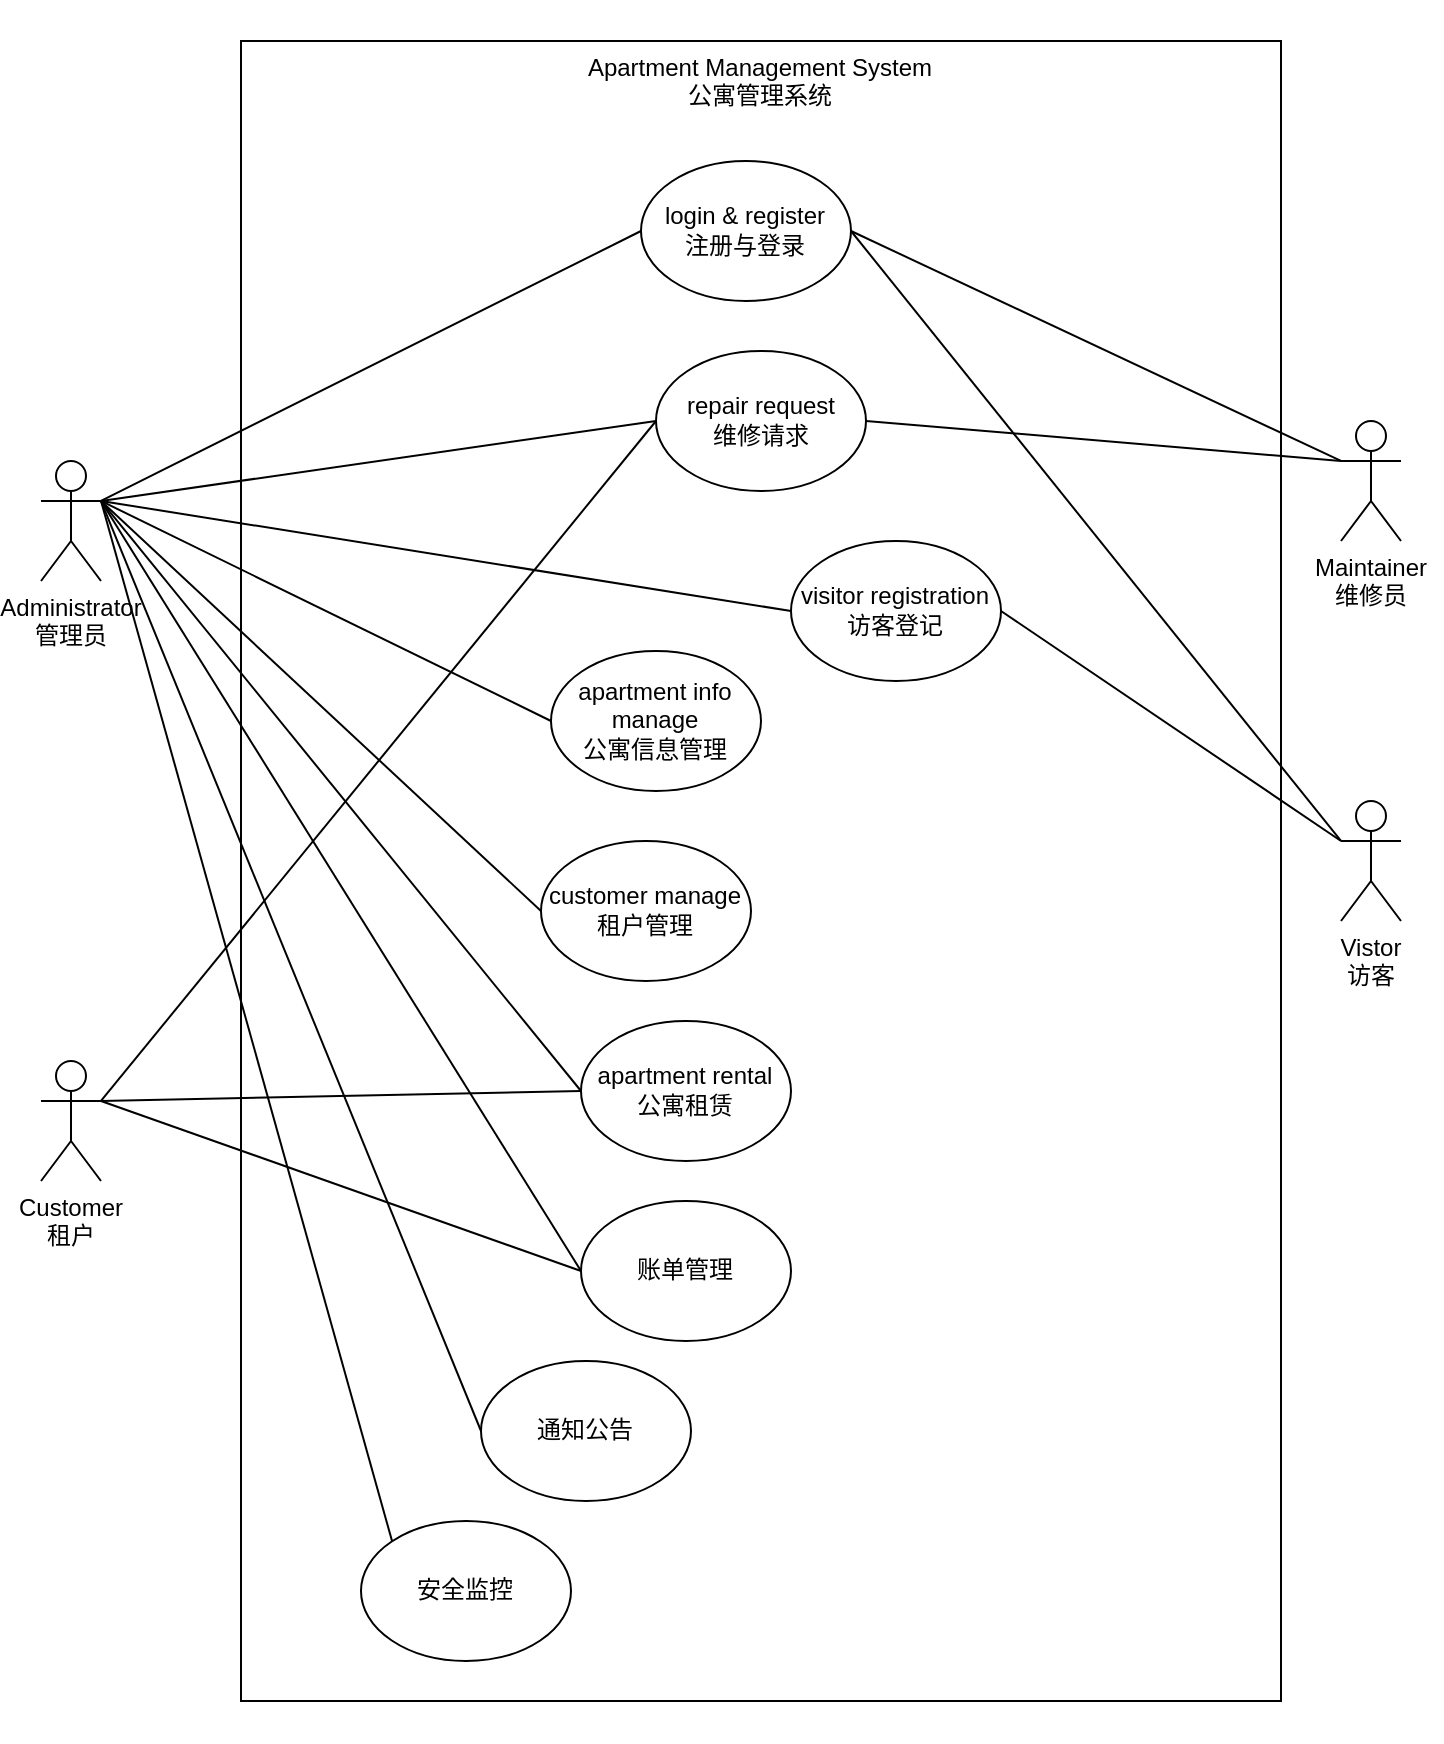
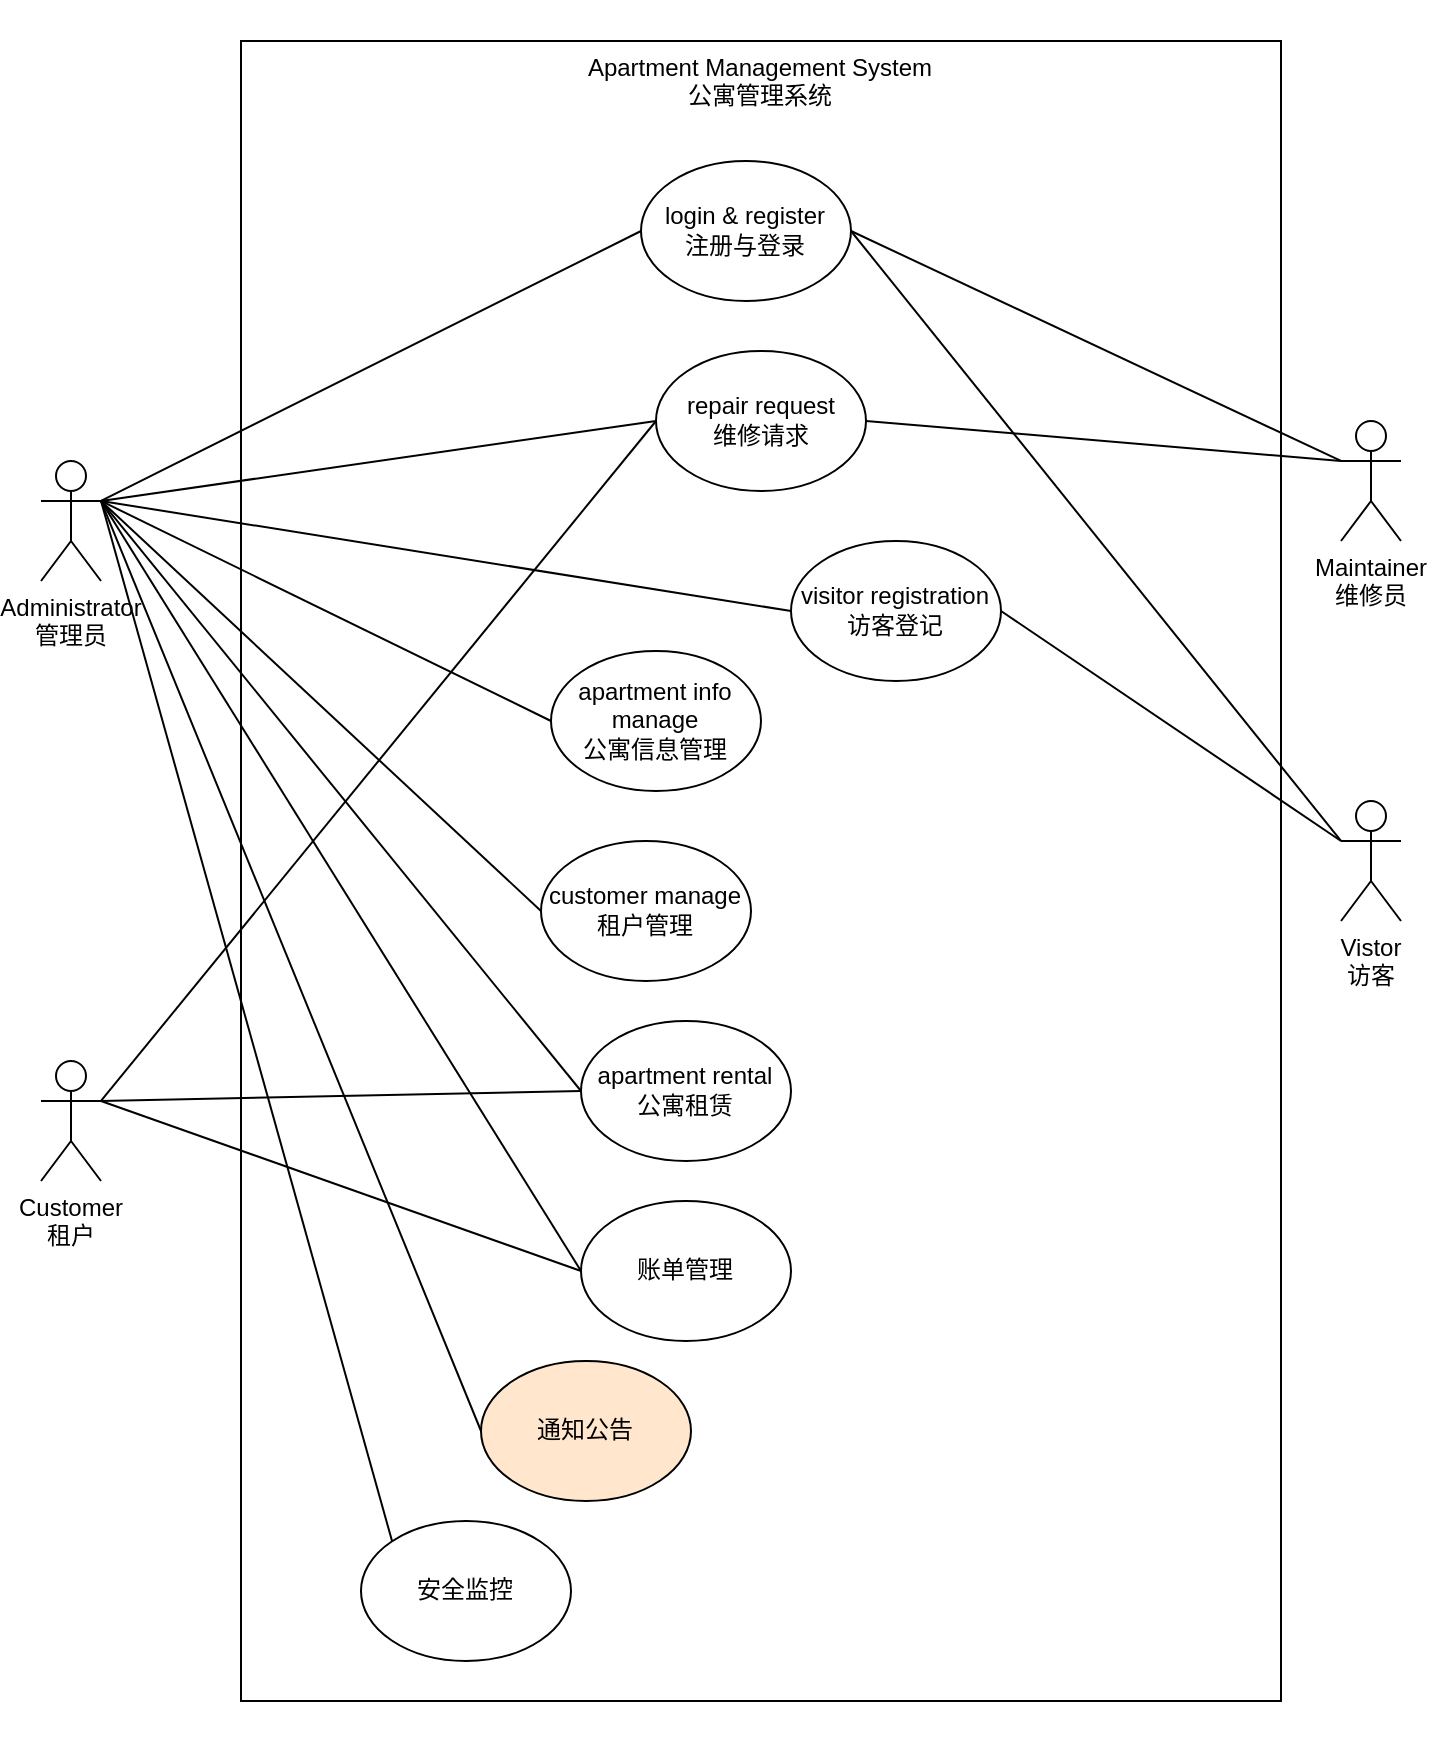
(586, 1431) -> (586, 1431)
